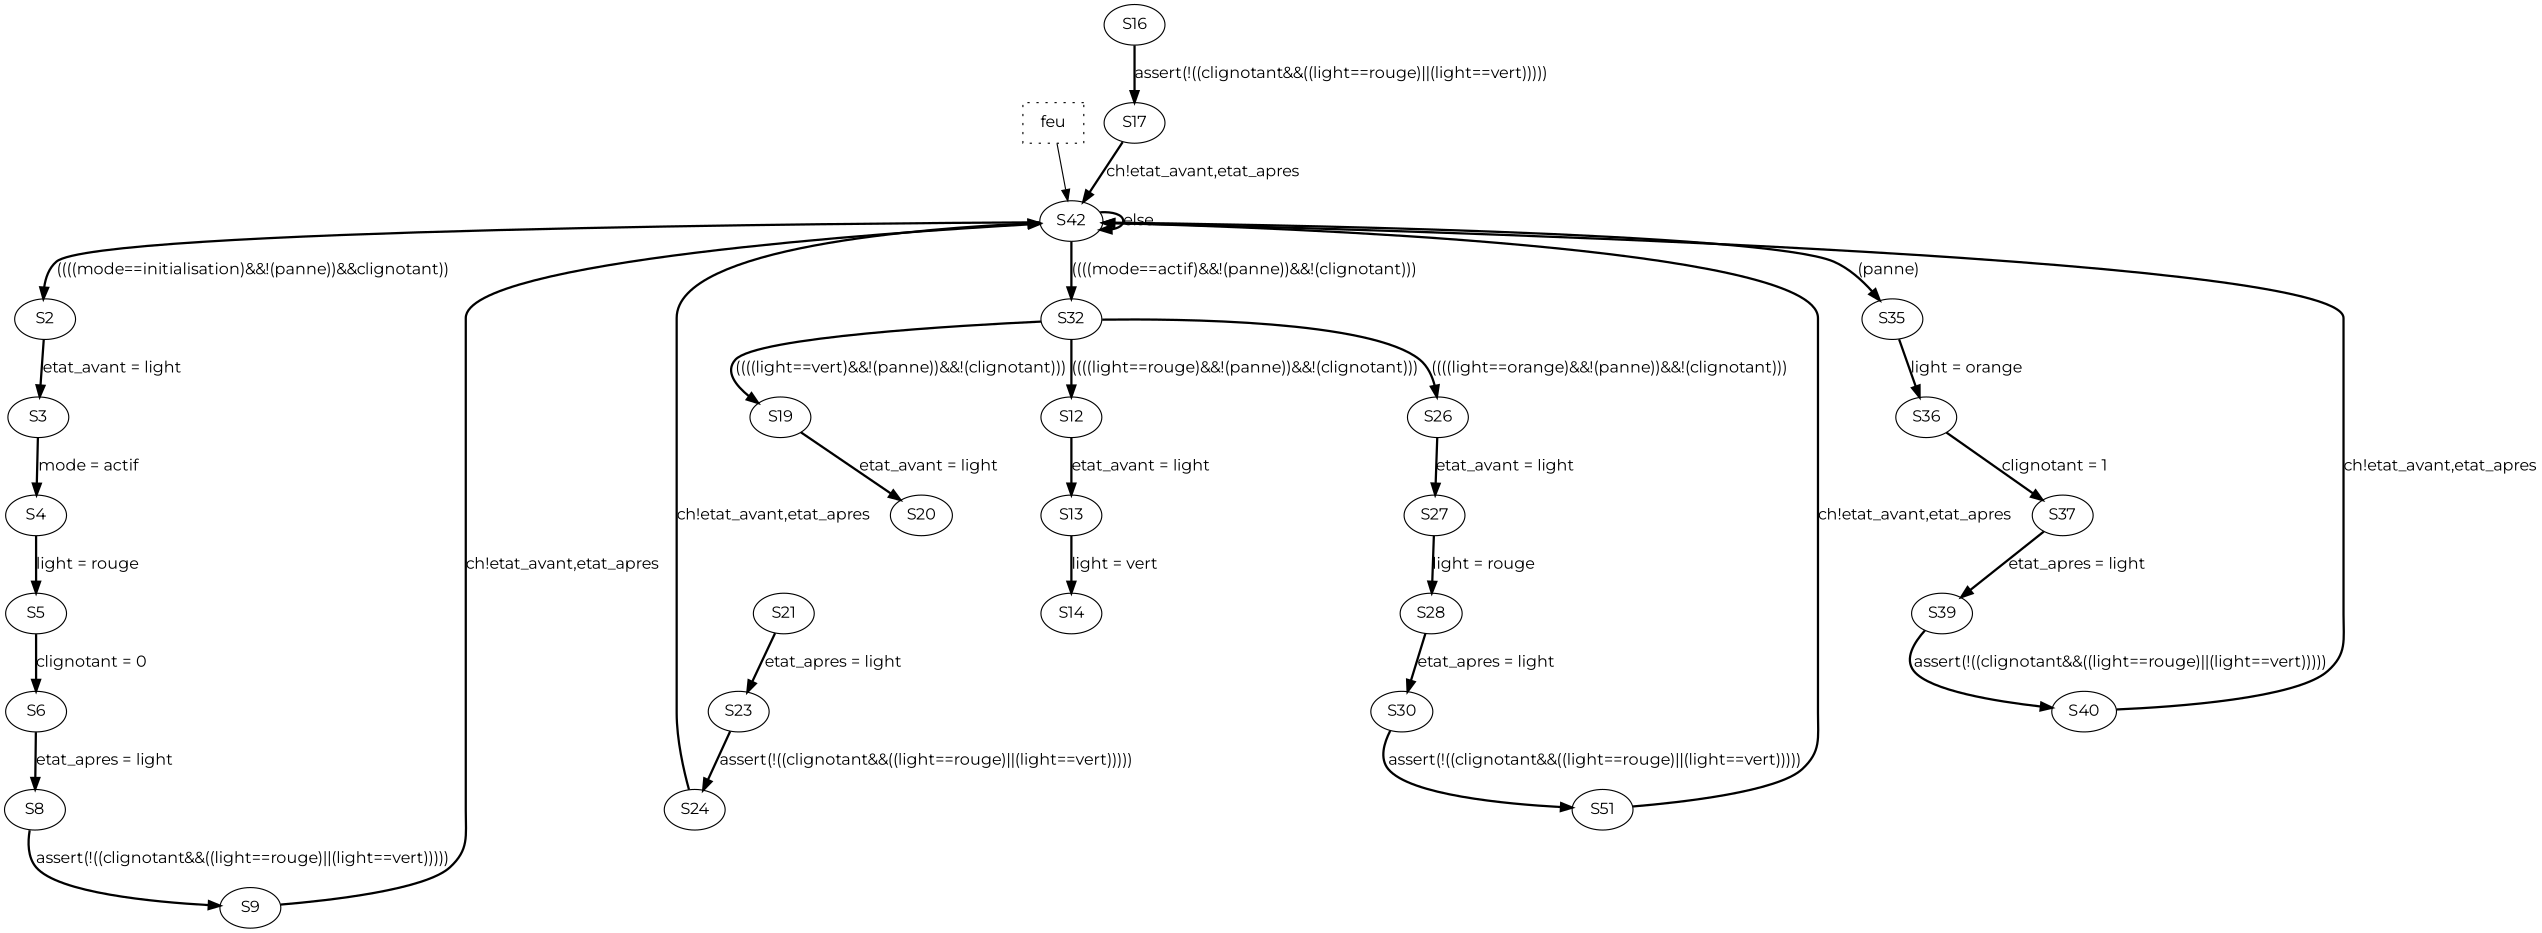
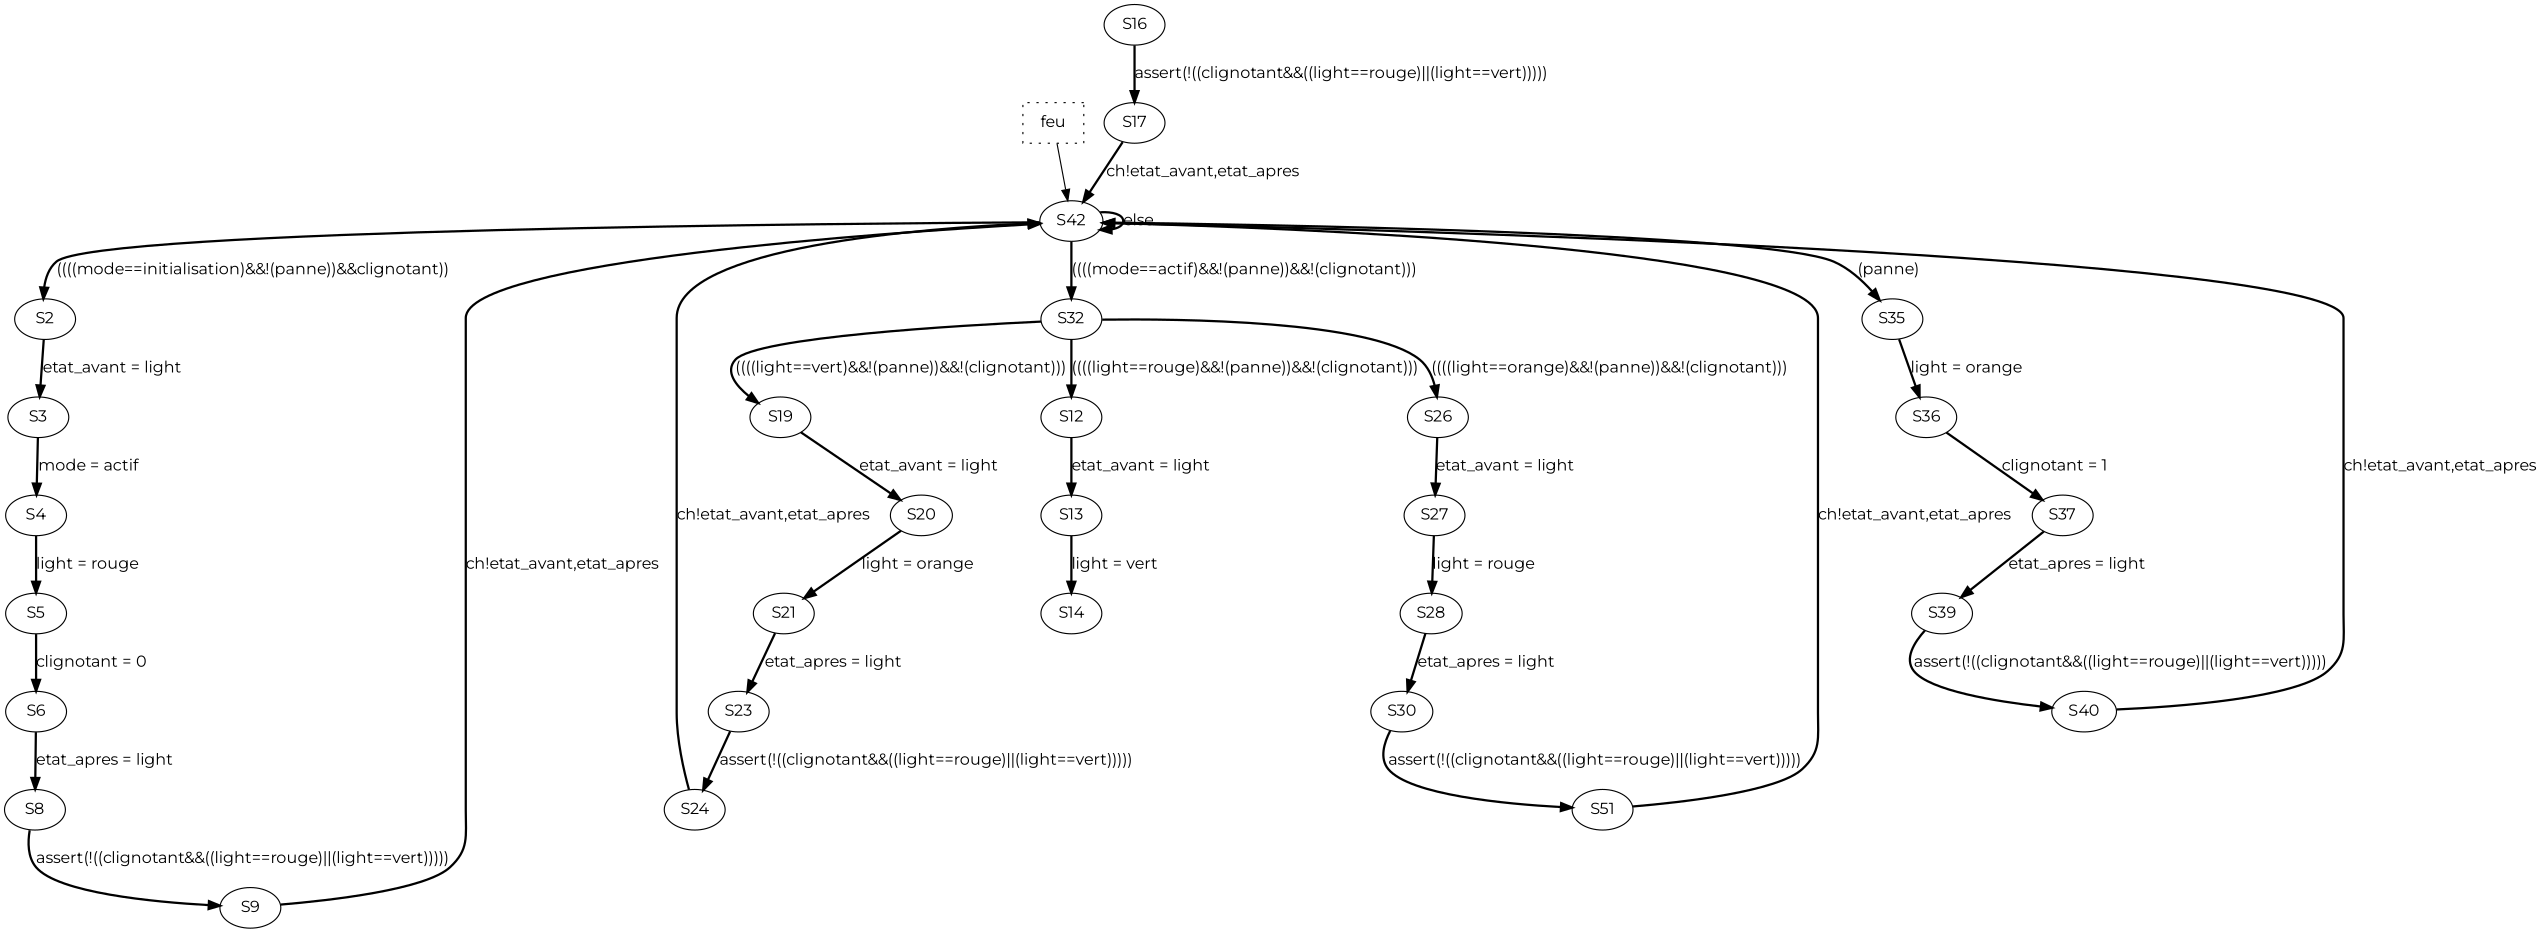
none -> (857, 561)
